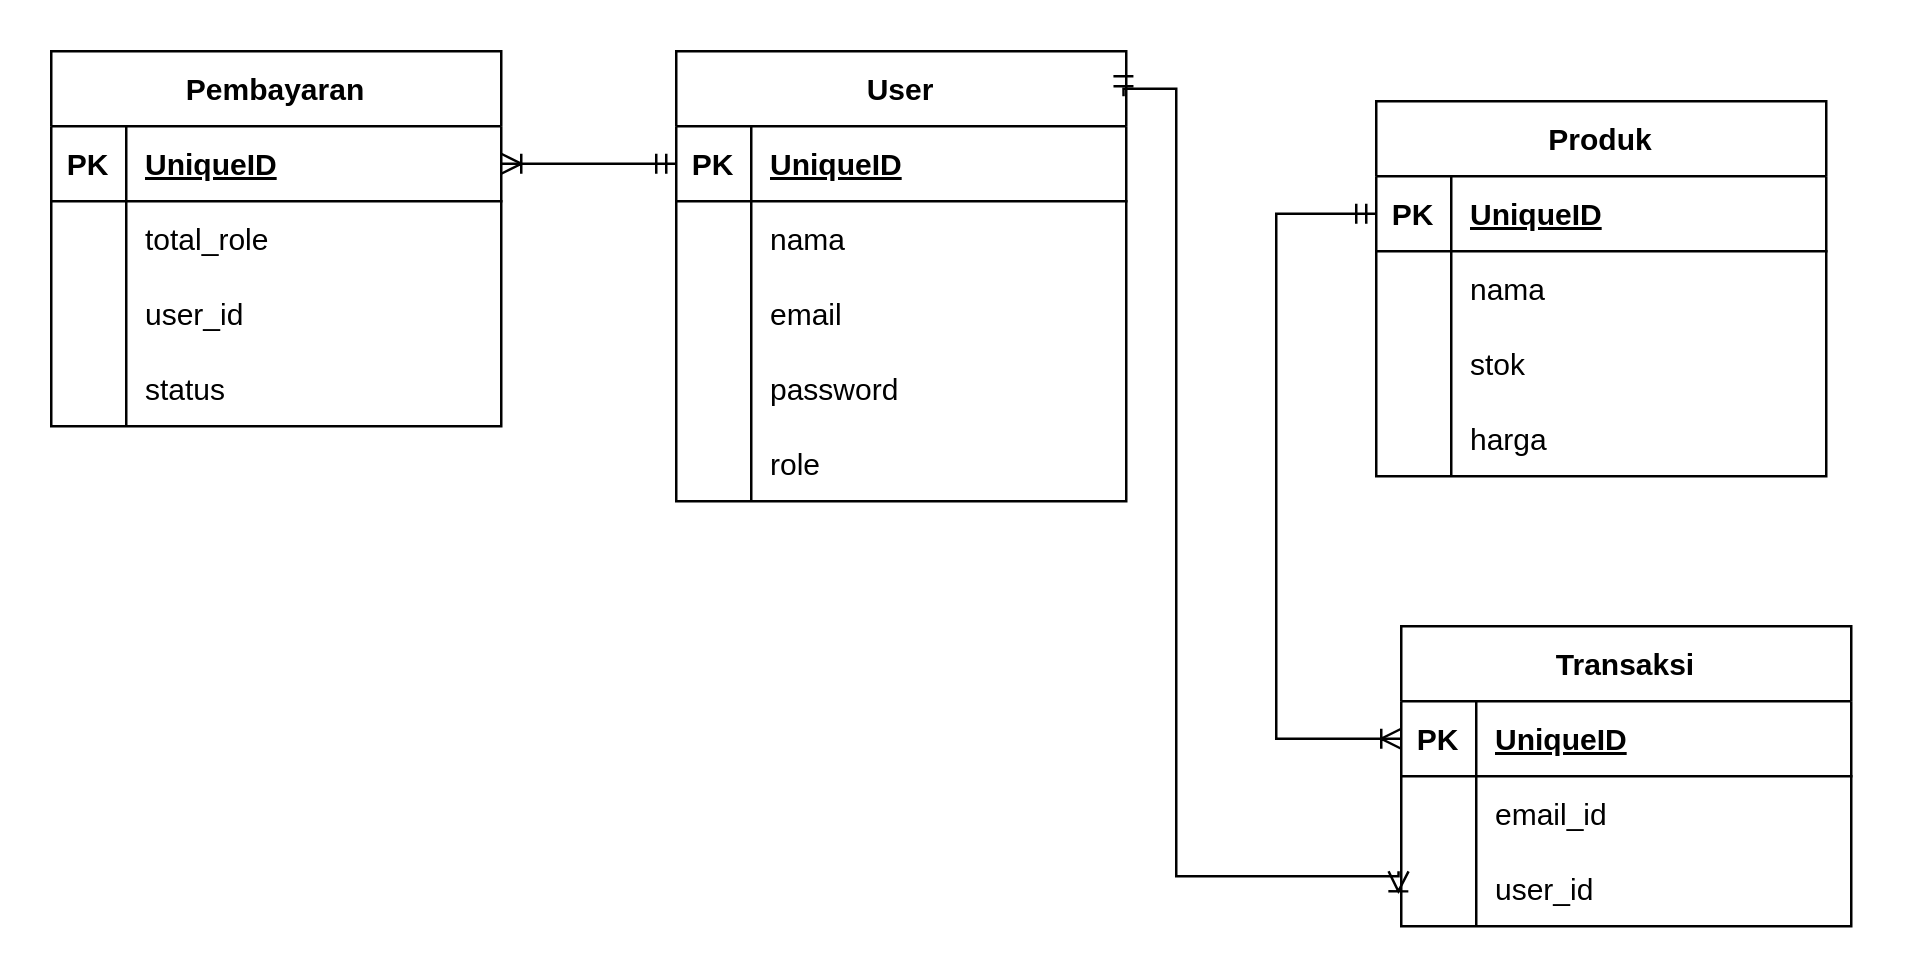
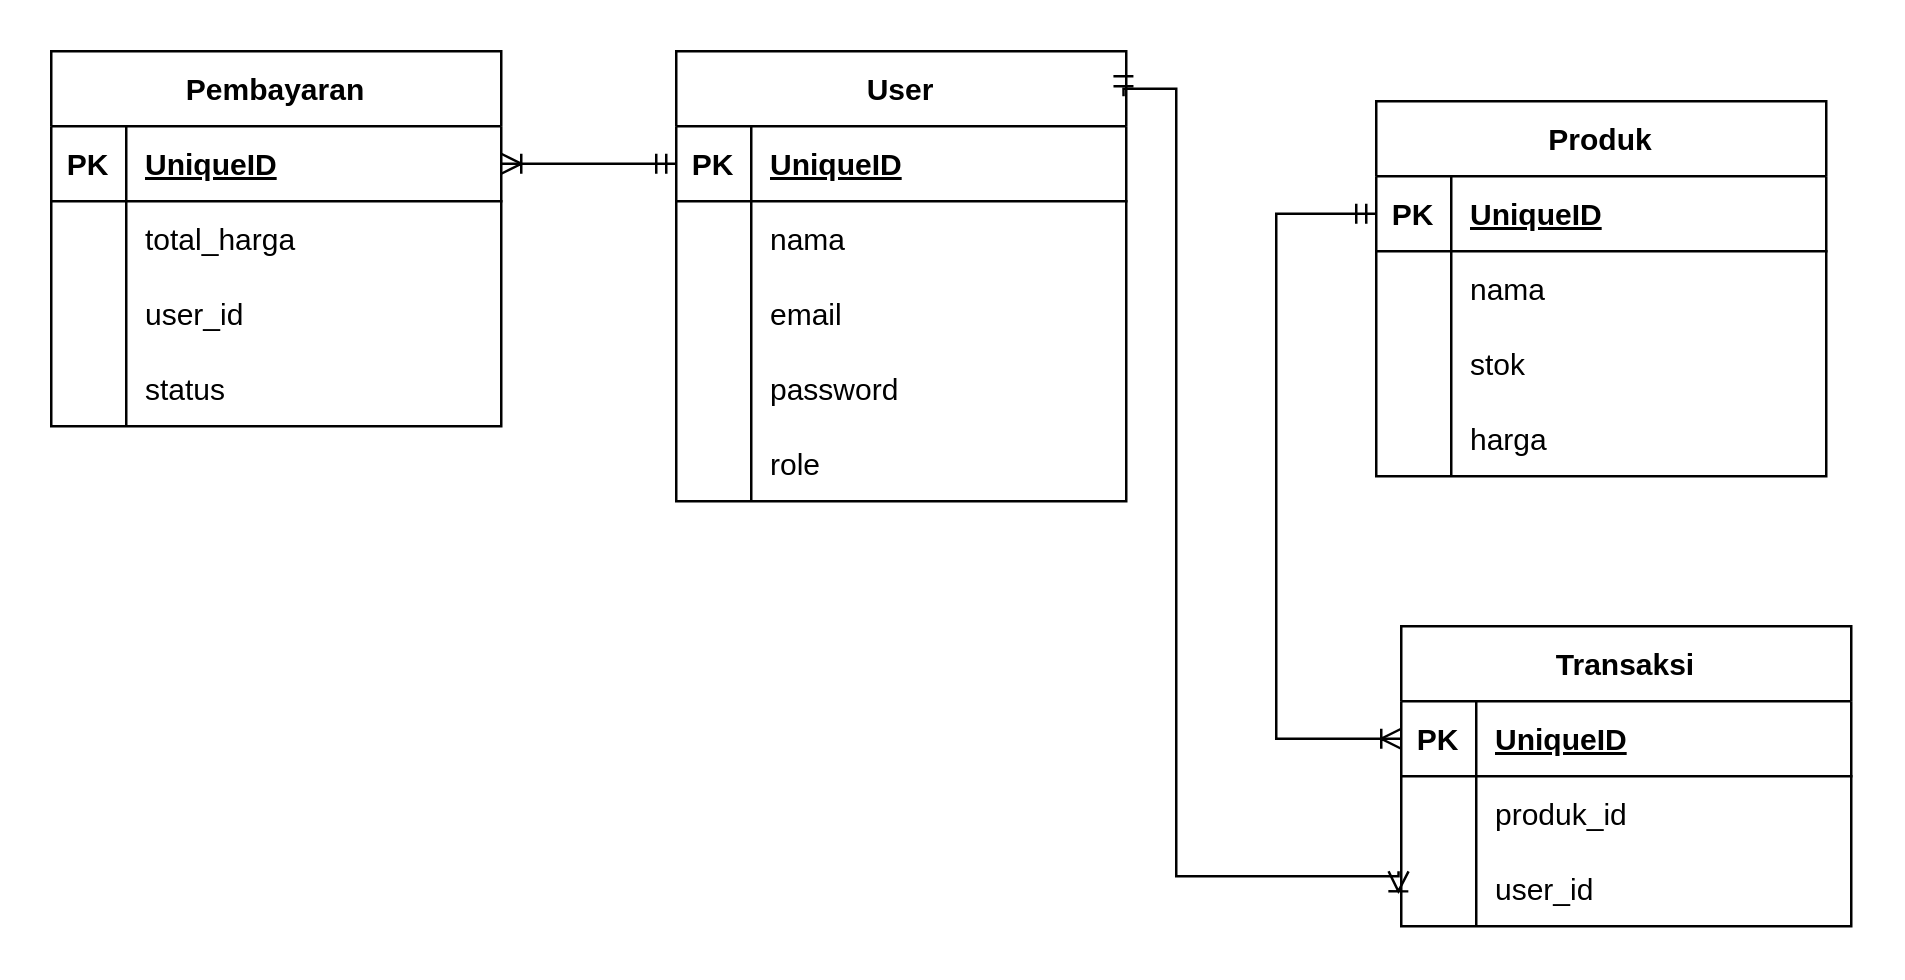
(221, 240) -> (234, 240)
(1551, 815) -> (1567, 815)
